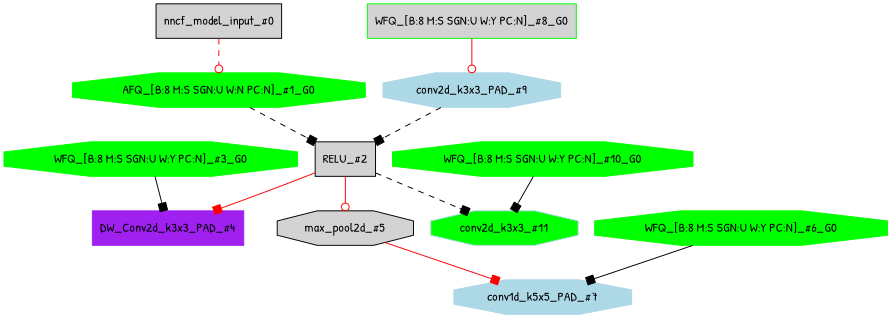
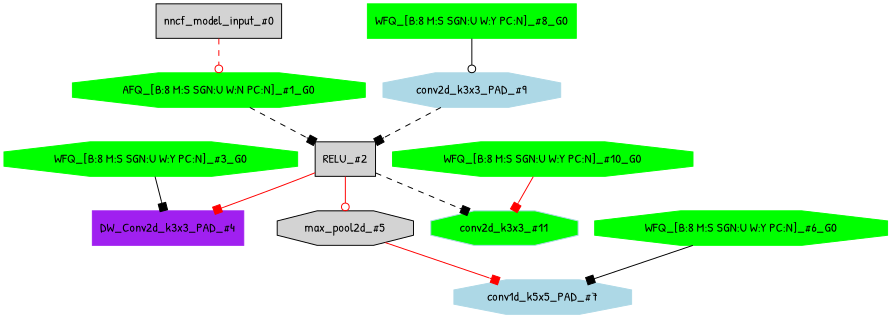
(472, 21) -> (472, 21)
(472, 52) -> (472, 52)
(526, 189) -> (526, 189)
